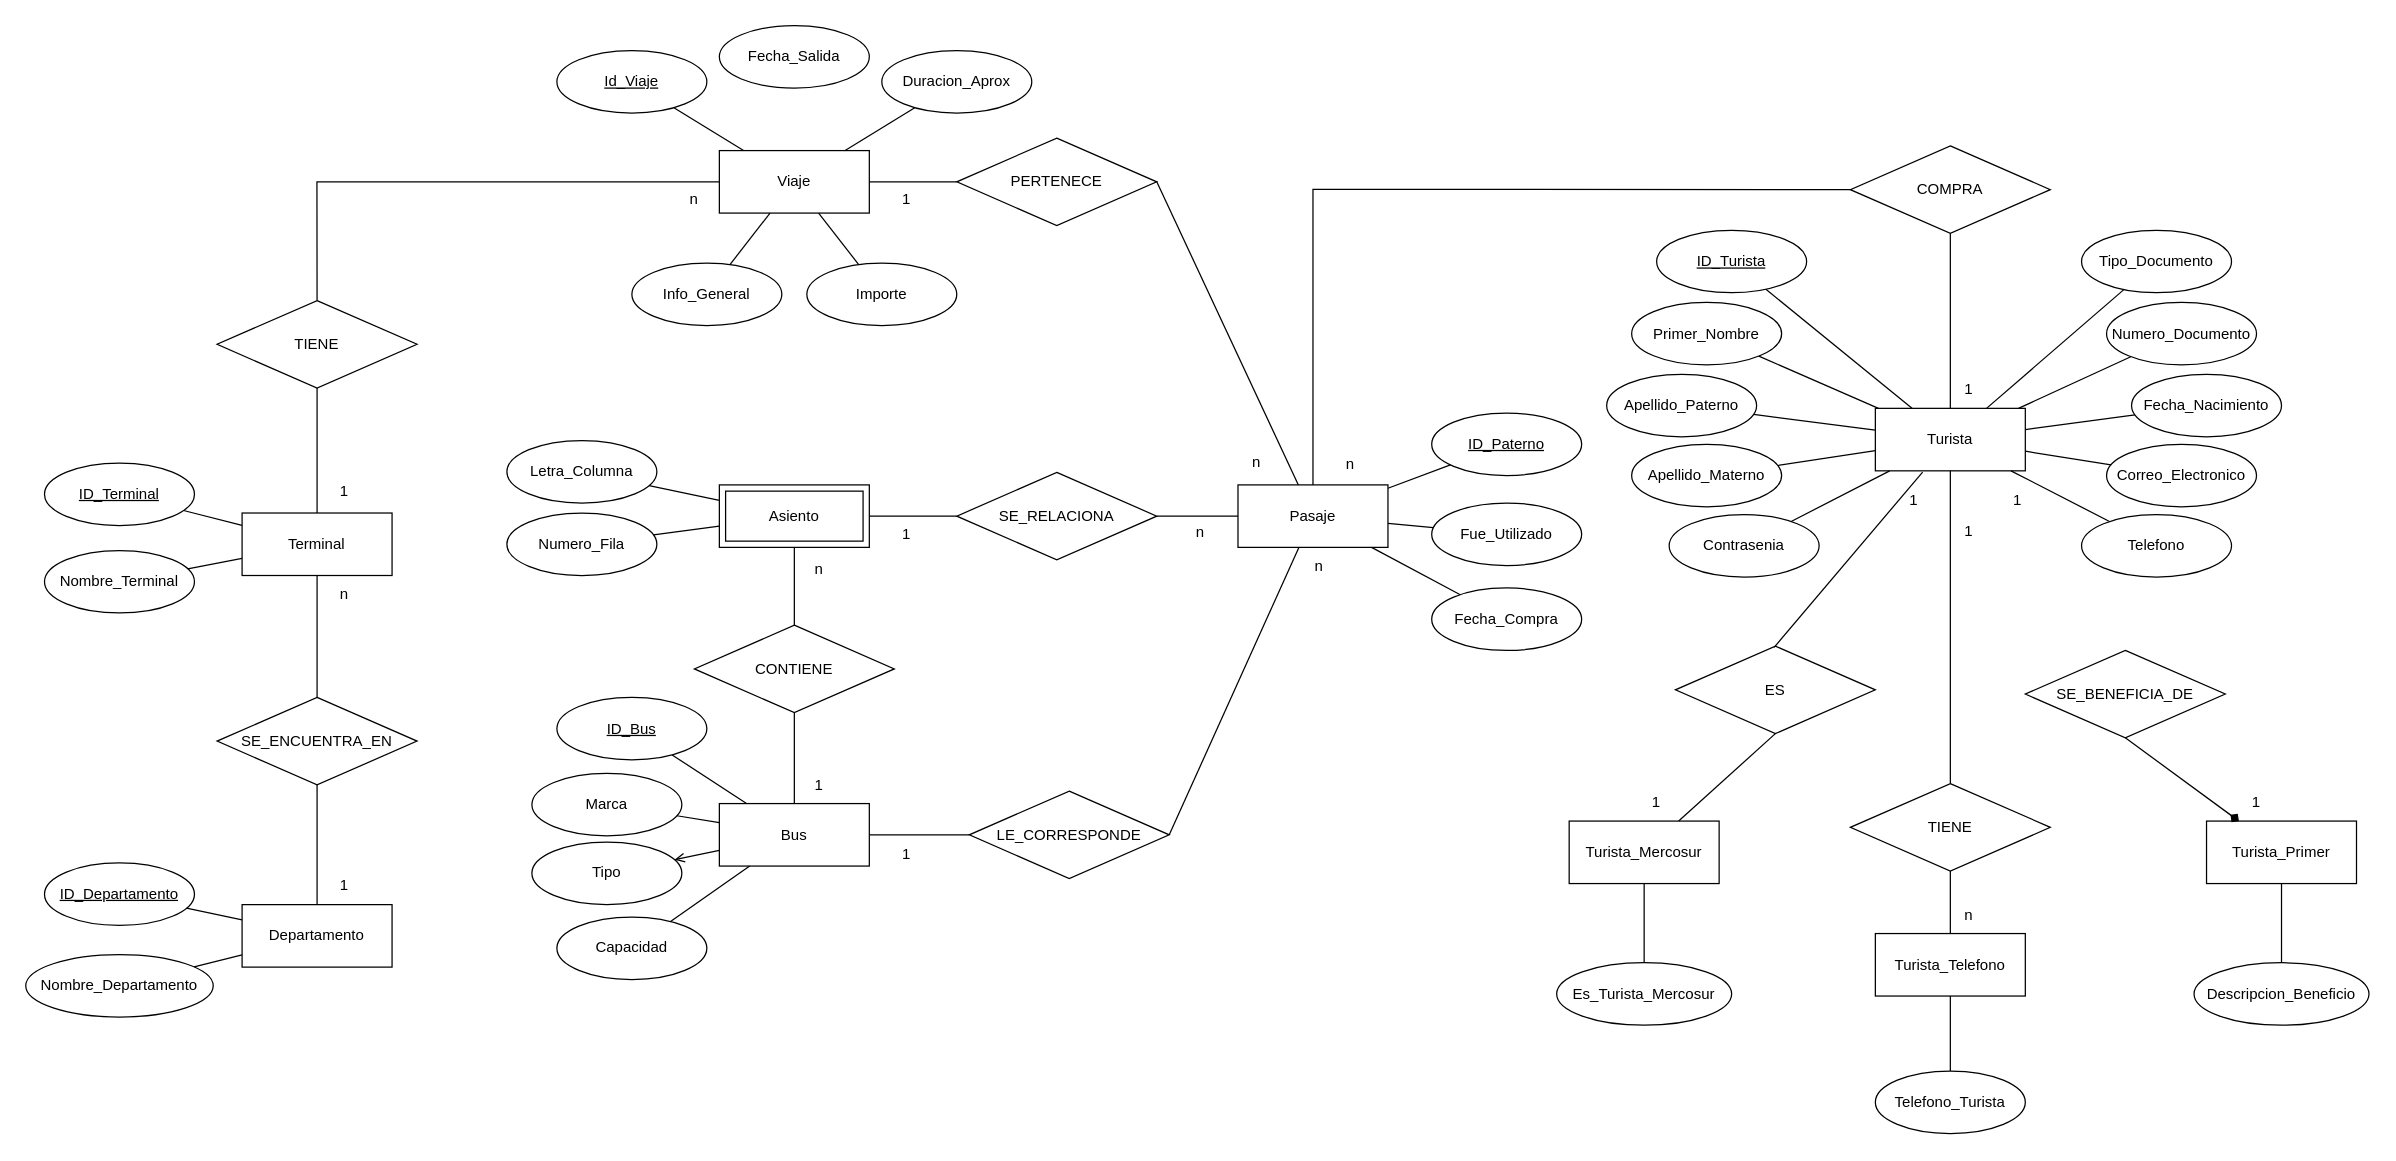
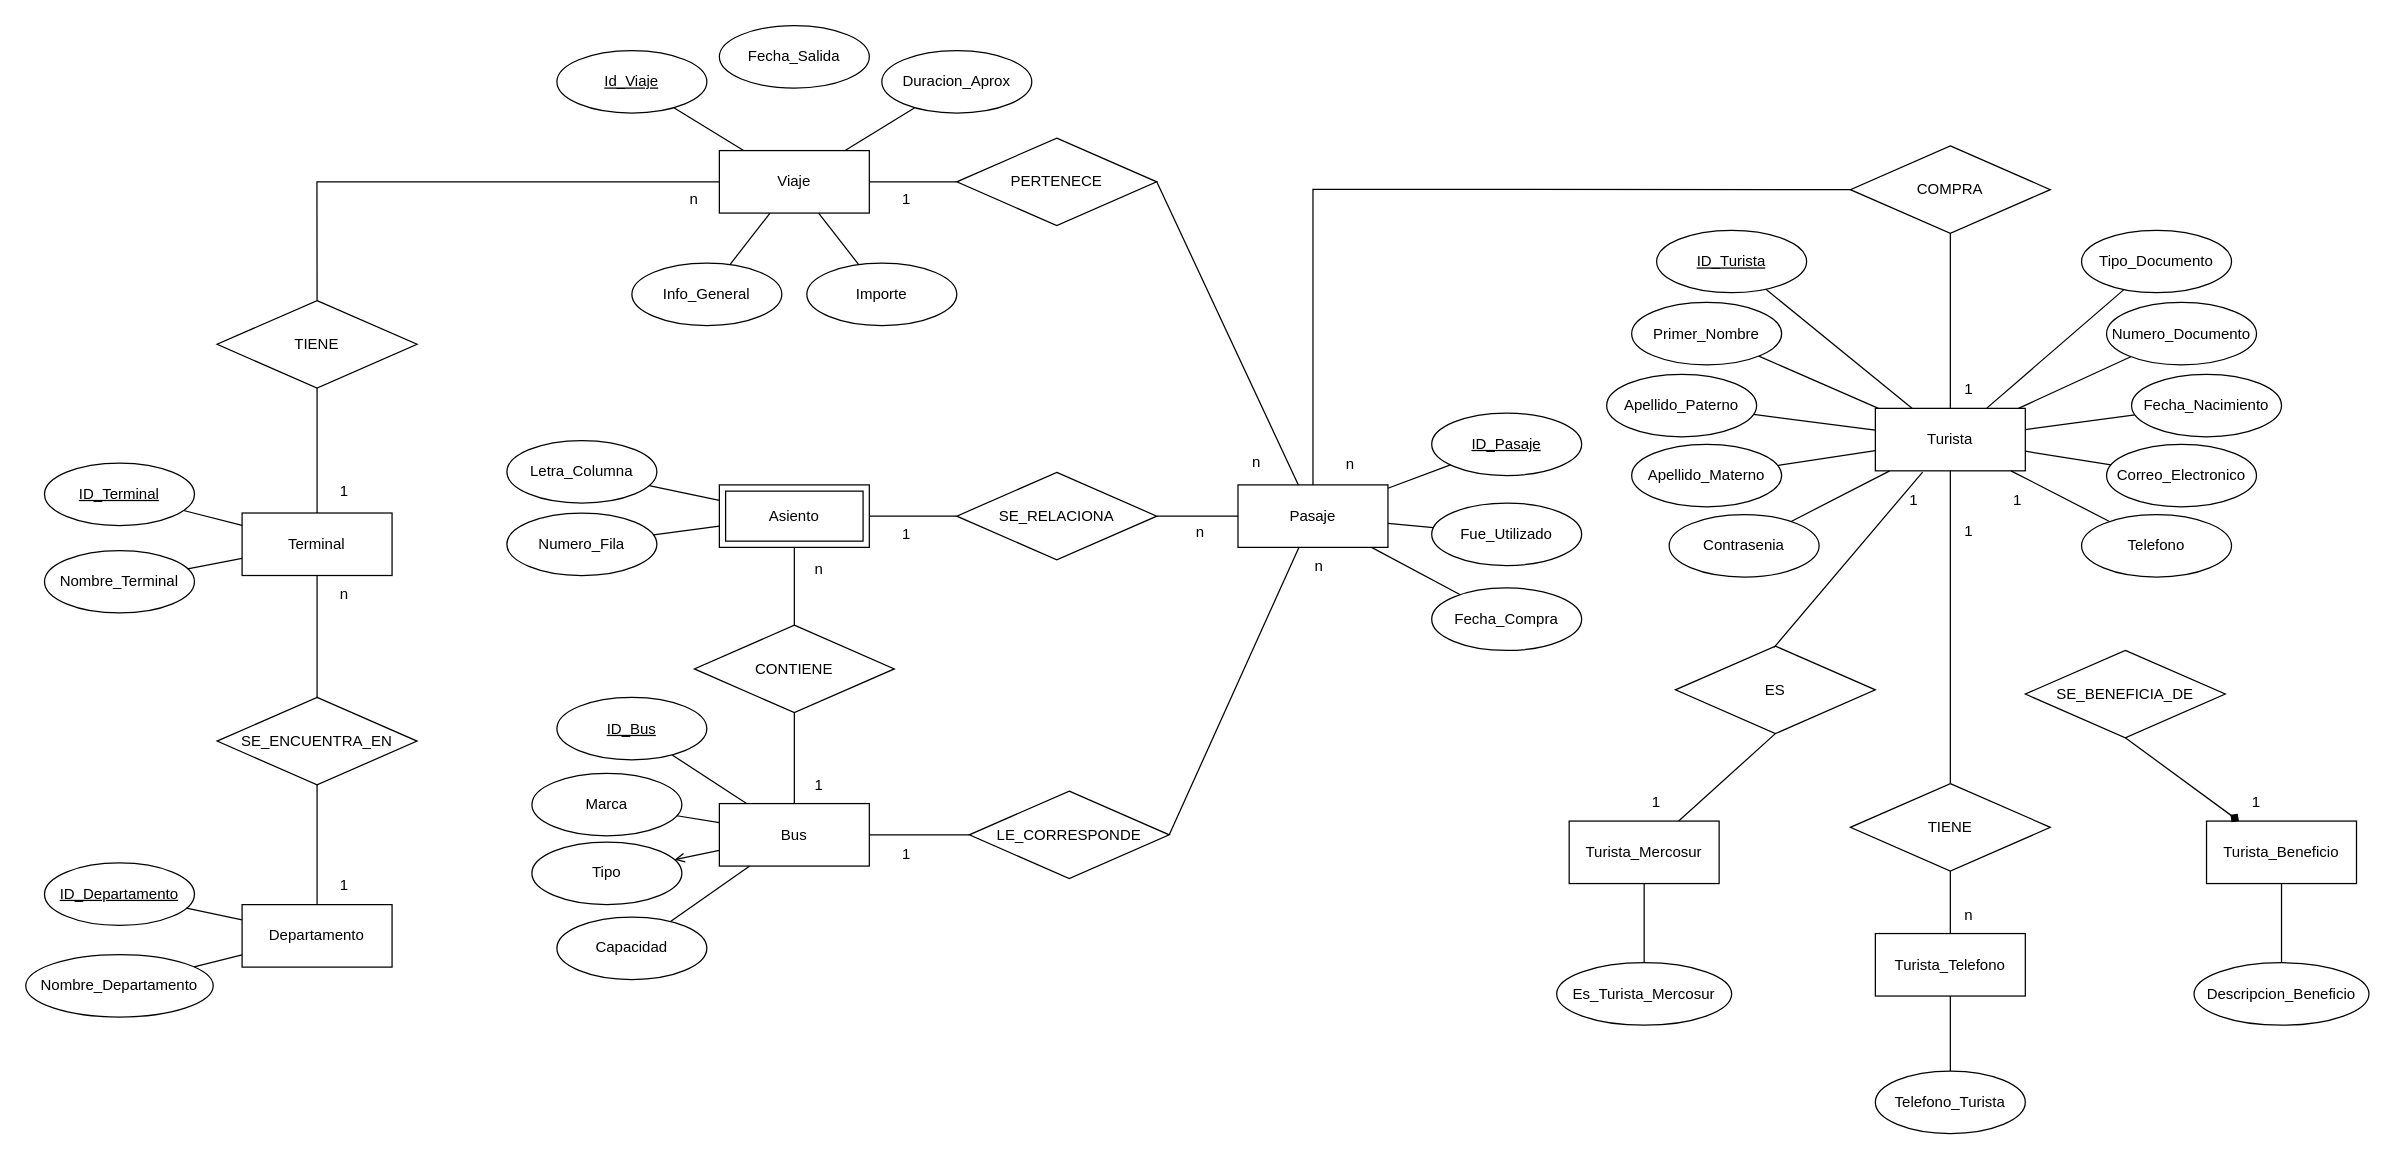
(1507, 444) -> (1507, 444)
(2282, 853) -> (2282, 853)
